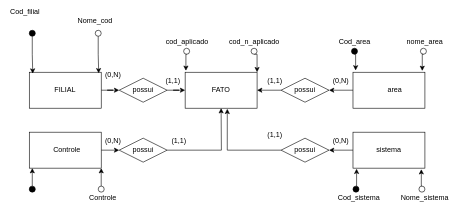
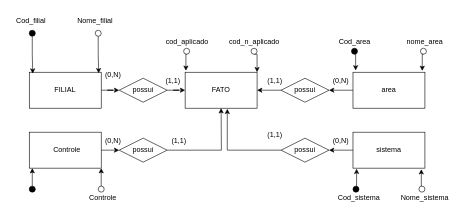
(25, 12) -> (31, 21)
(95, 21) -> (95, 21)
(395, 90) -> (389, 90)
